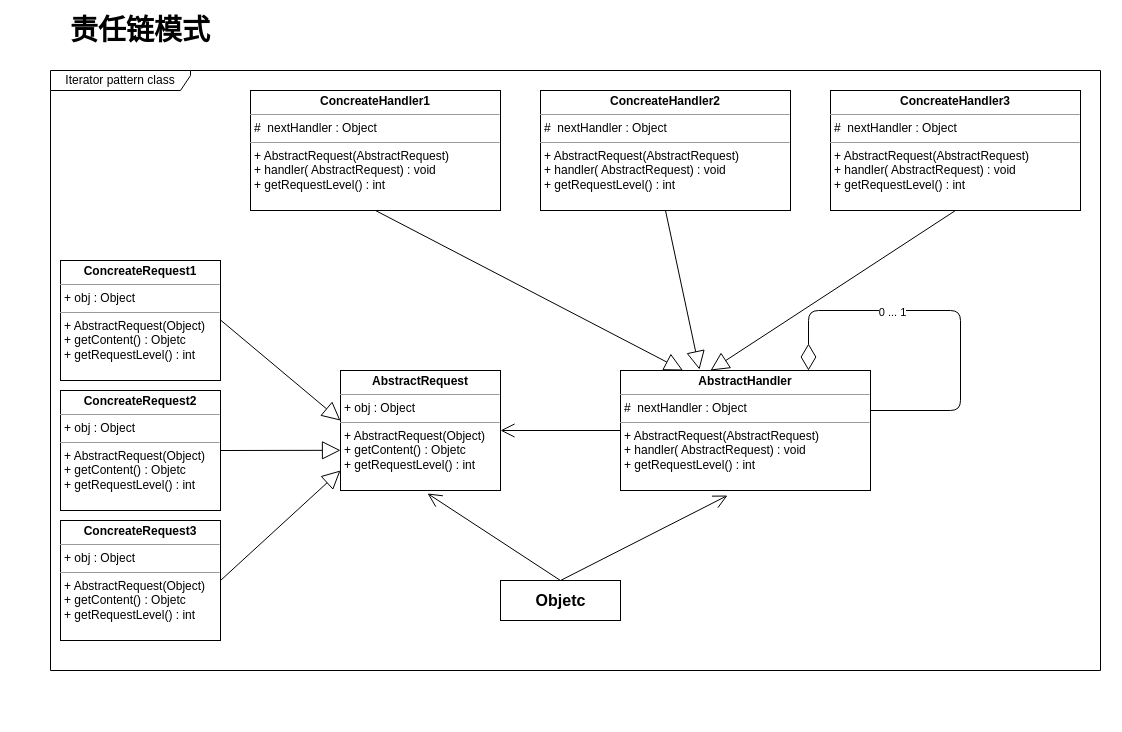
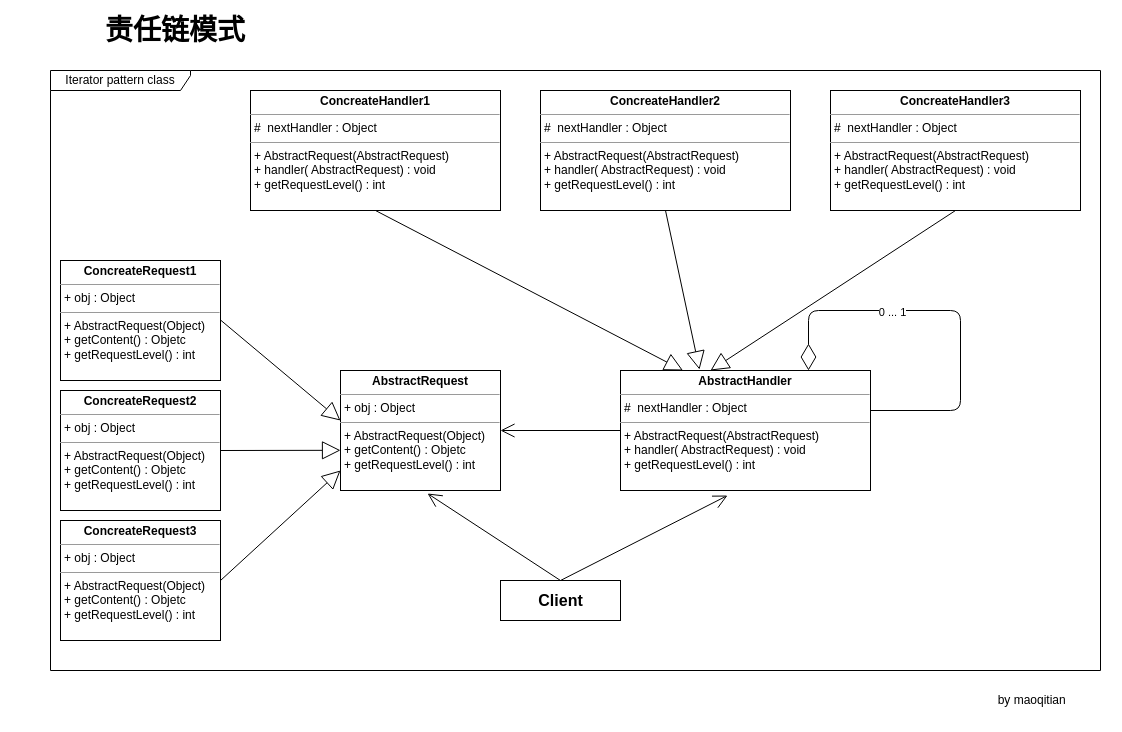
(141, 31) -> (176, 31)
(561, 601) -> (561, 601)
none -> (1031, 701)
